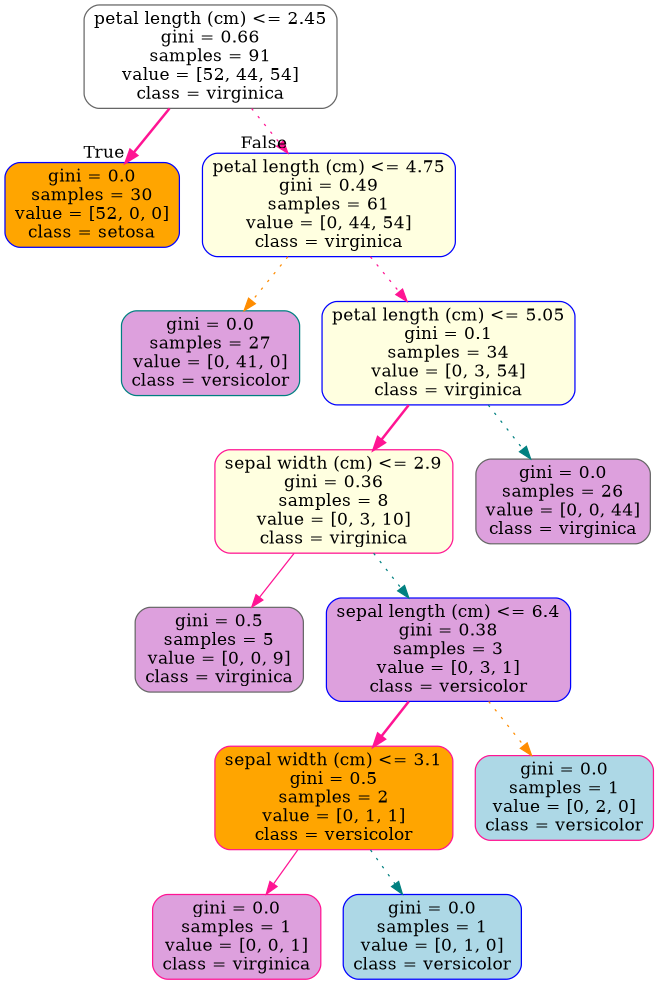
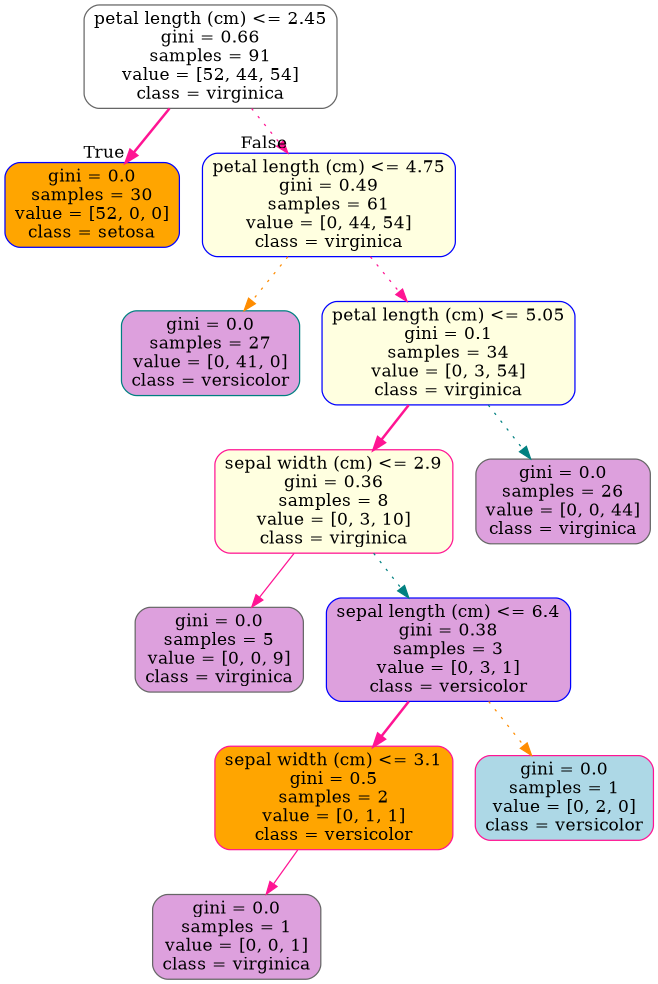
(219, 650) -> (219, 650)
(237, 937) -> (237, 937)
(432, 937) -> none
